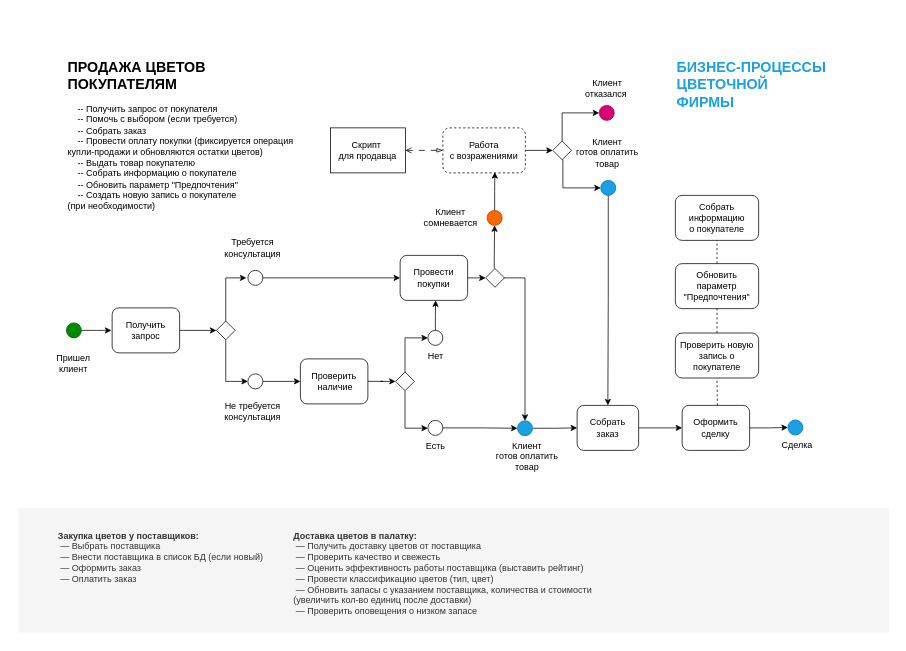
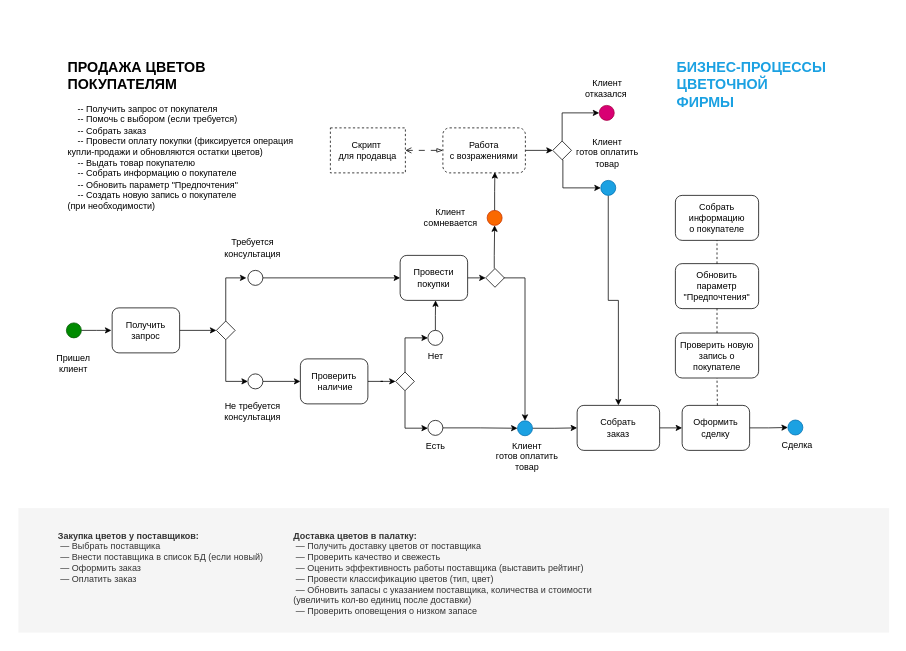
(368, 150) -> (368, 150)
(608, 428) -> (618, 428)
